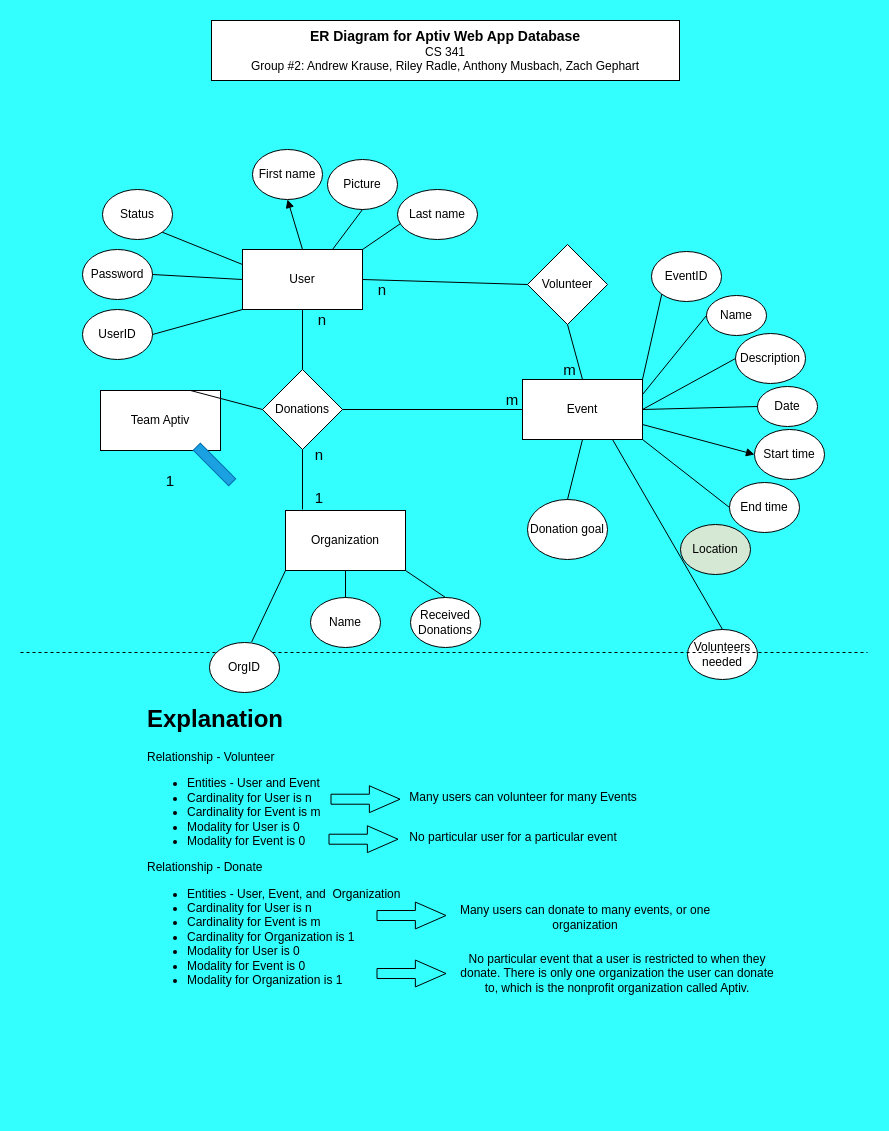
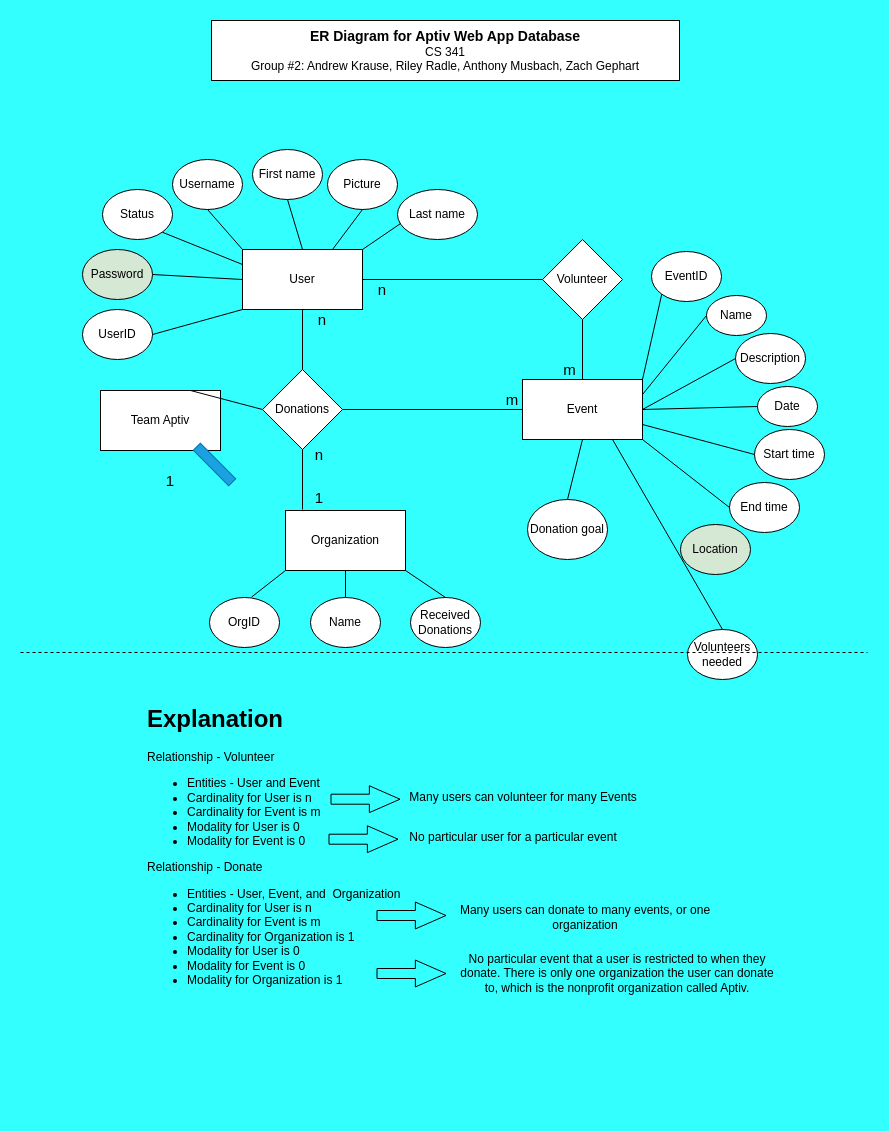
none -> (208, 185)
(290, 208) -> (289, 204)
none -> (225, 230)
(118, 275) -> (118, 275)
(568, 285) -> (583, 280)
(745, 452) -> (748, 453)
(245, 668) -> (245, 623)
